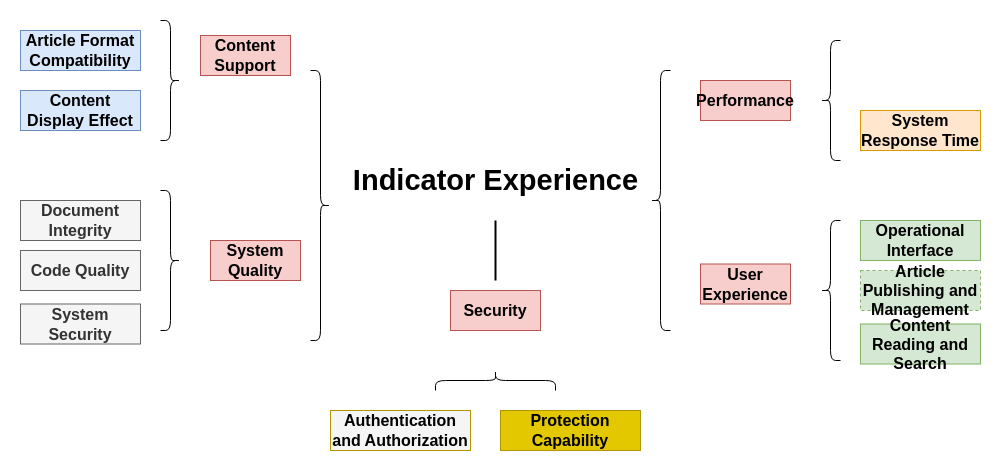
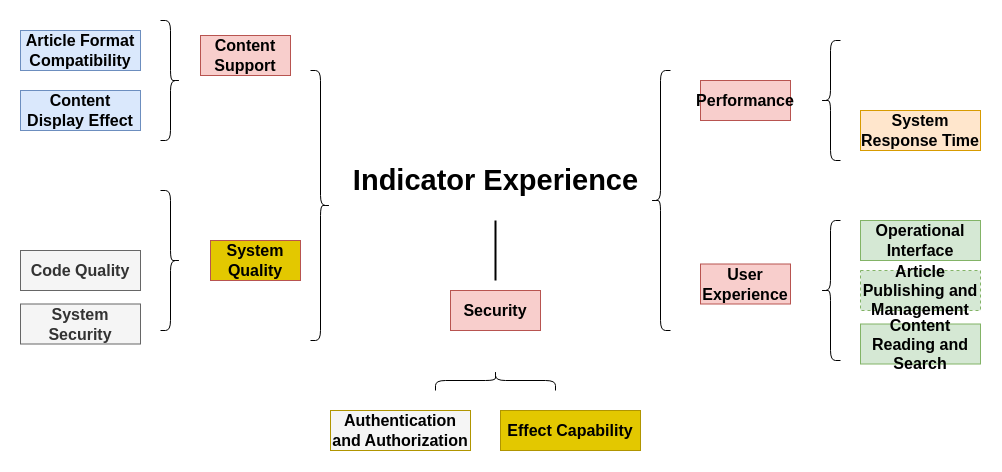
(81, 221) -> none
(256, 261) -> (256, 261)
(571, 431) -> (571, 431)
